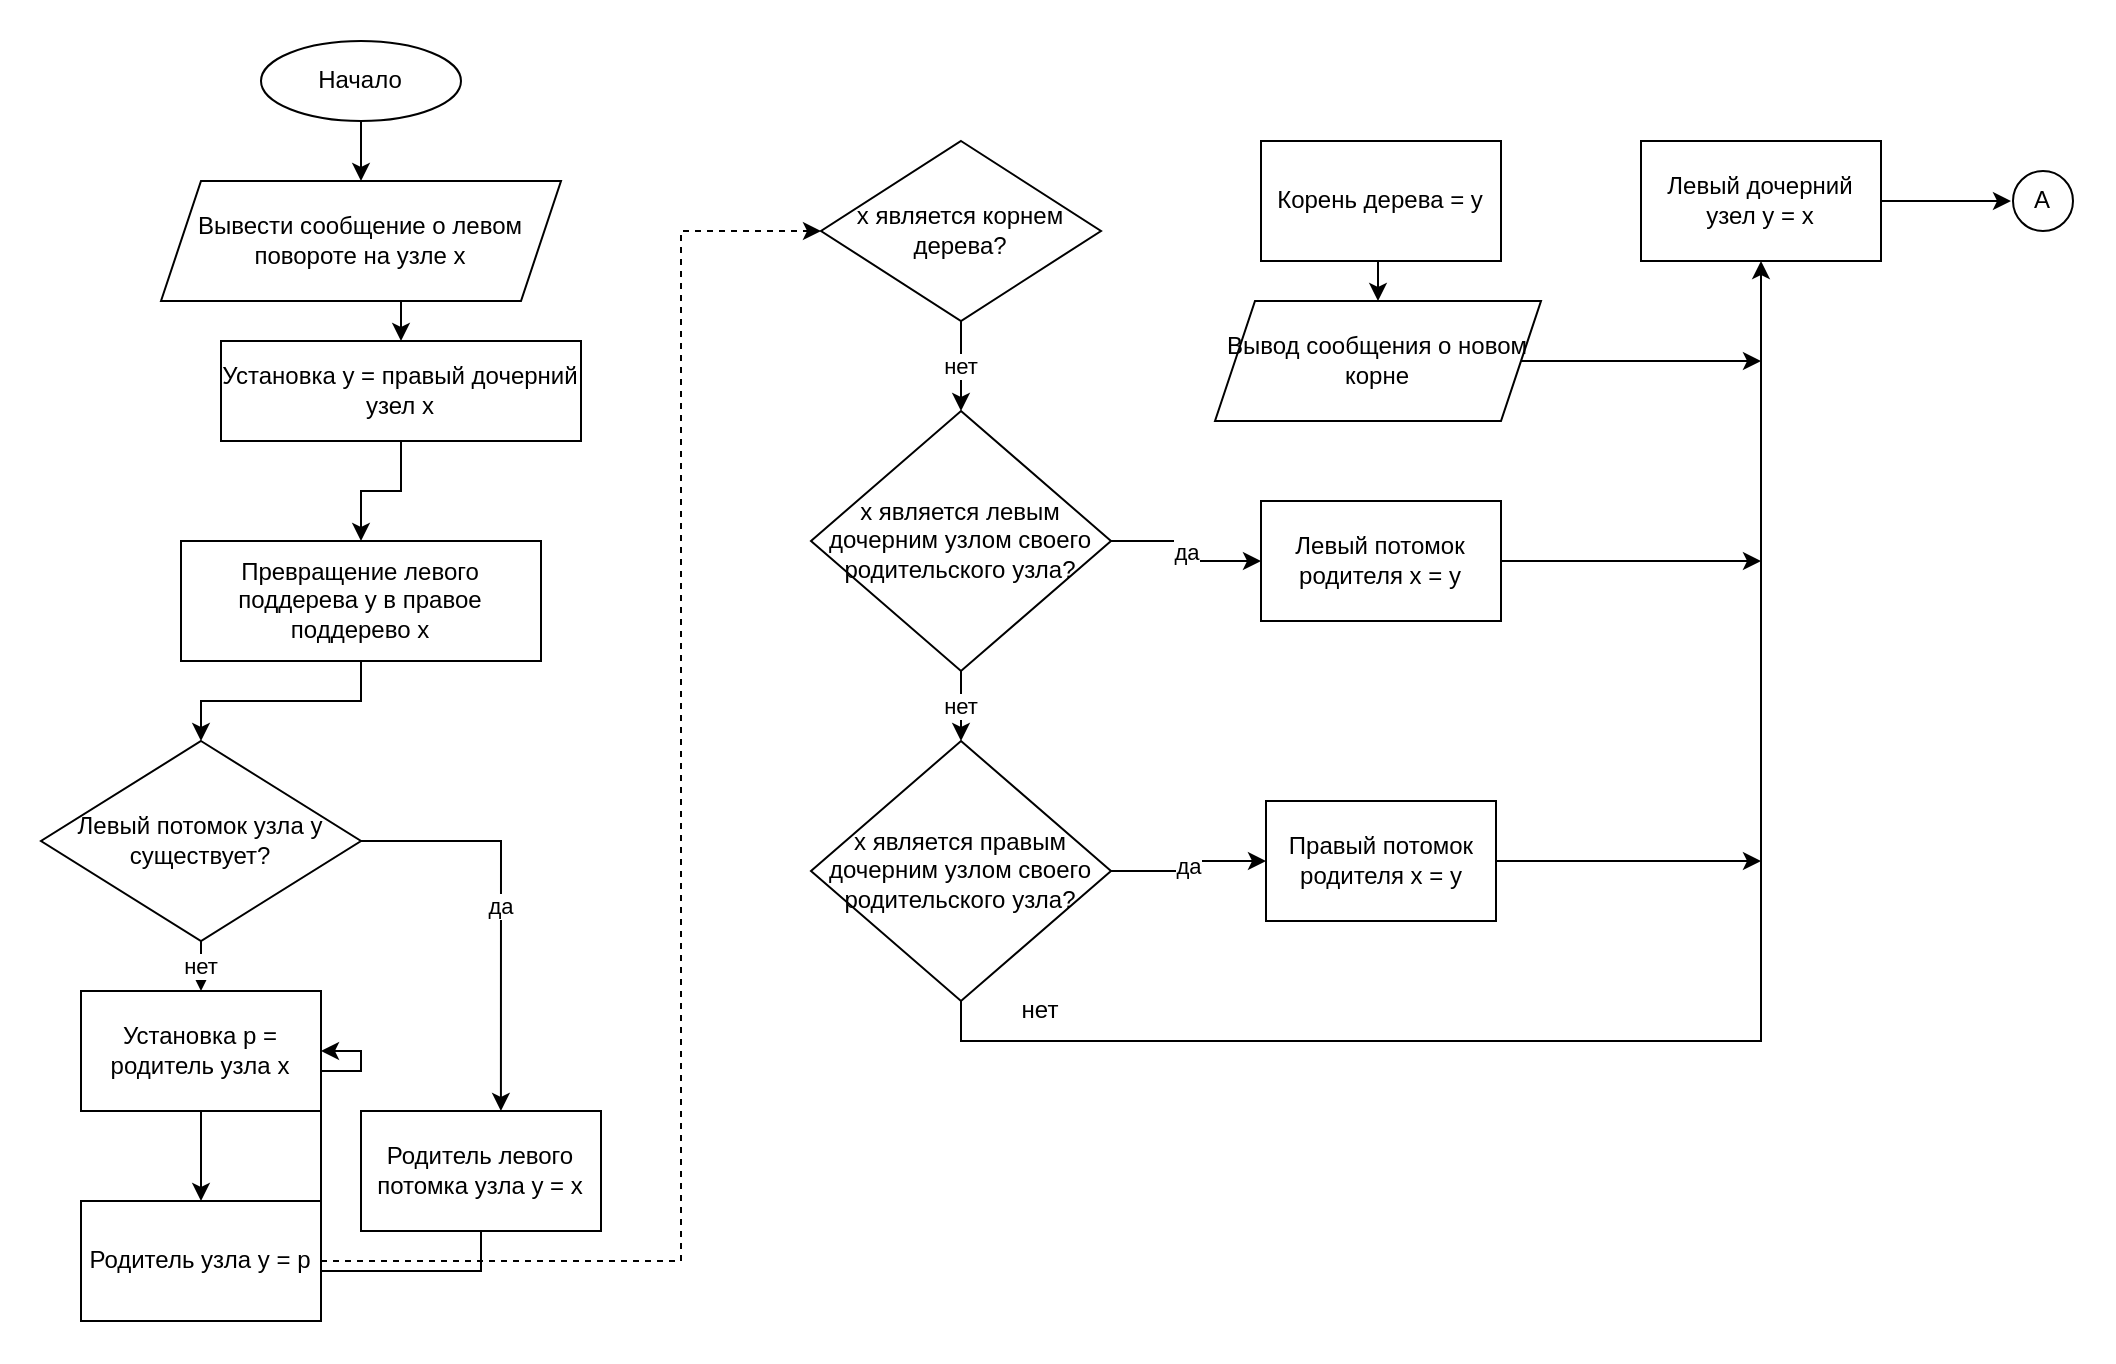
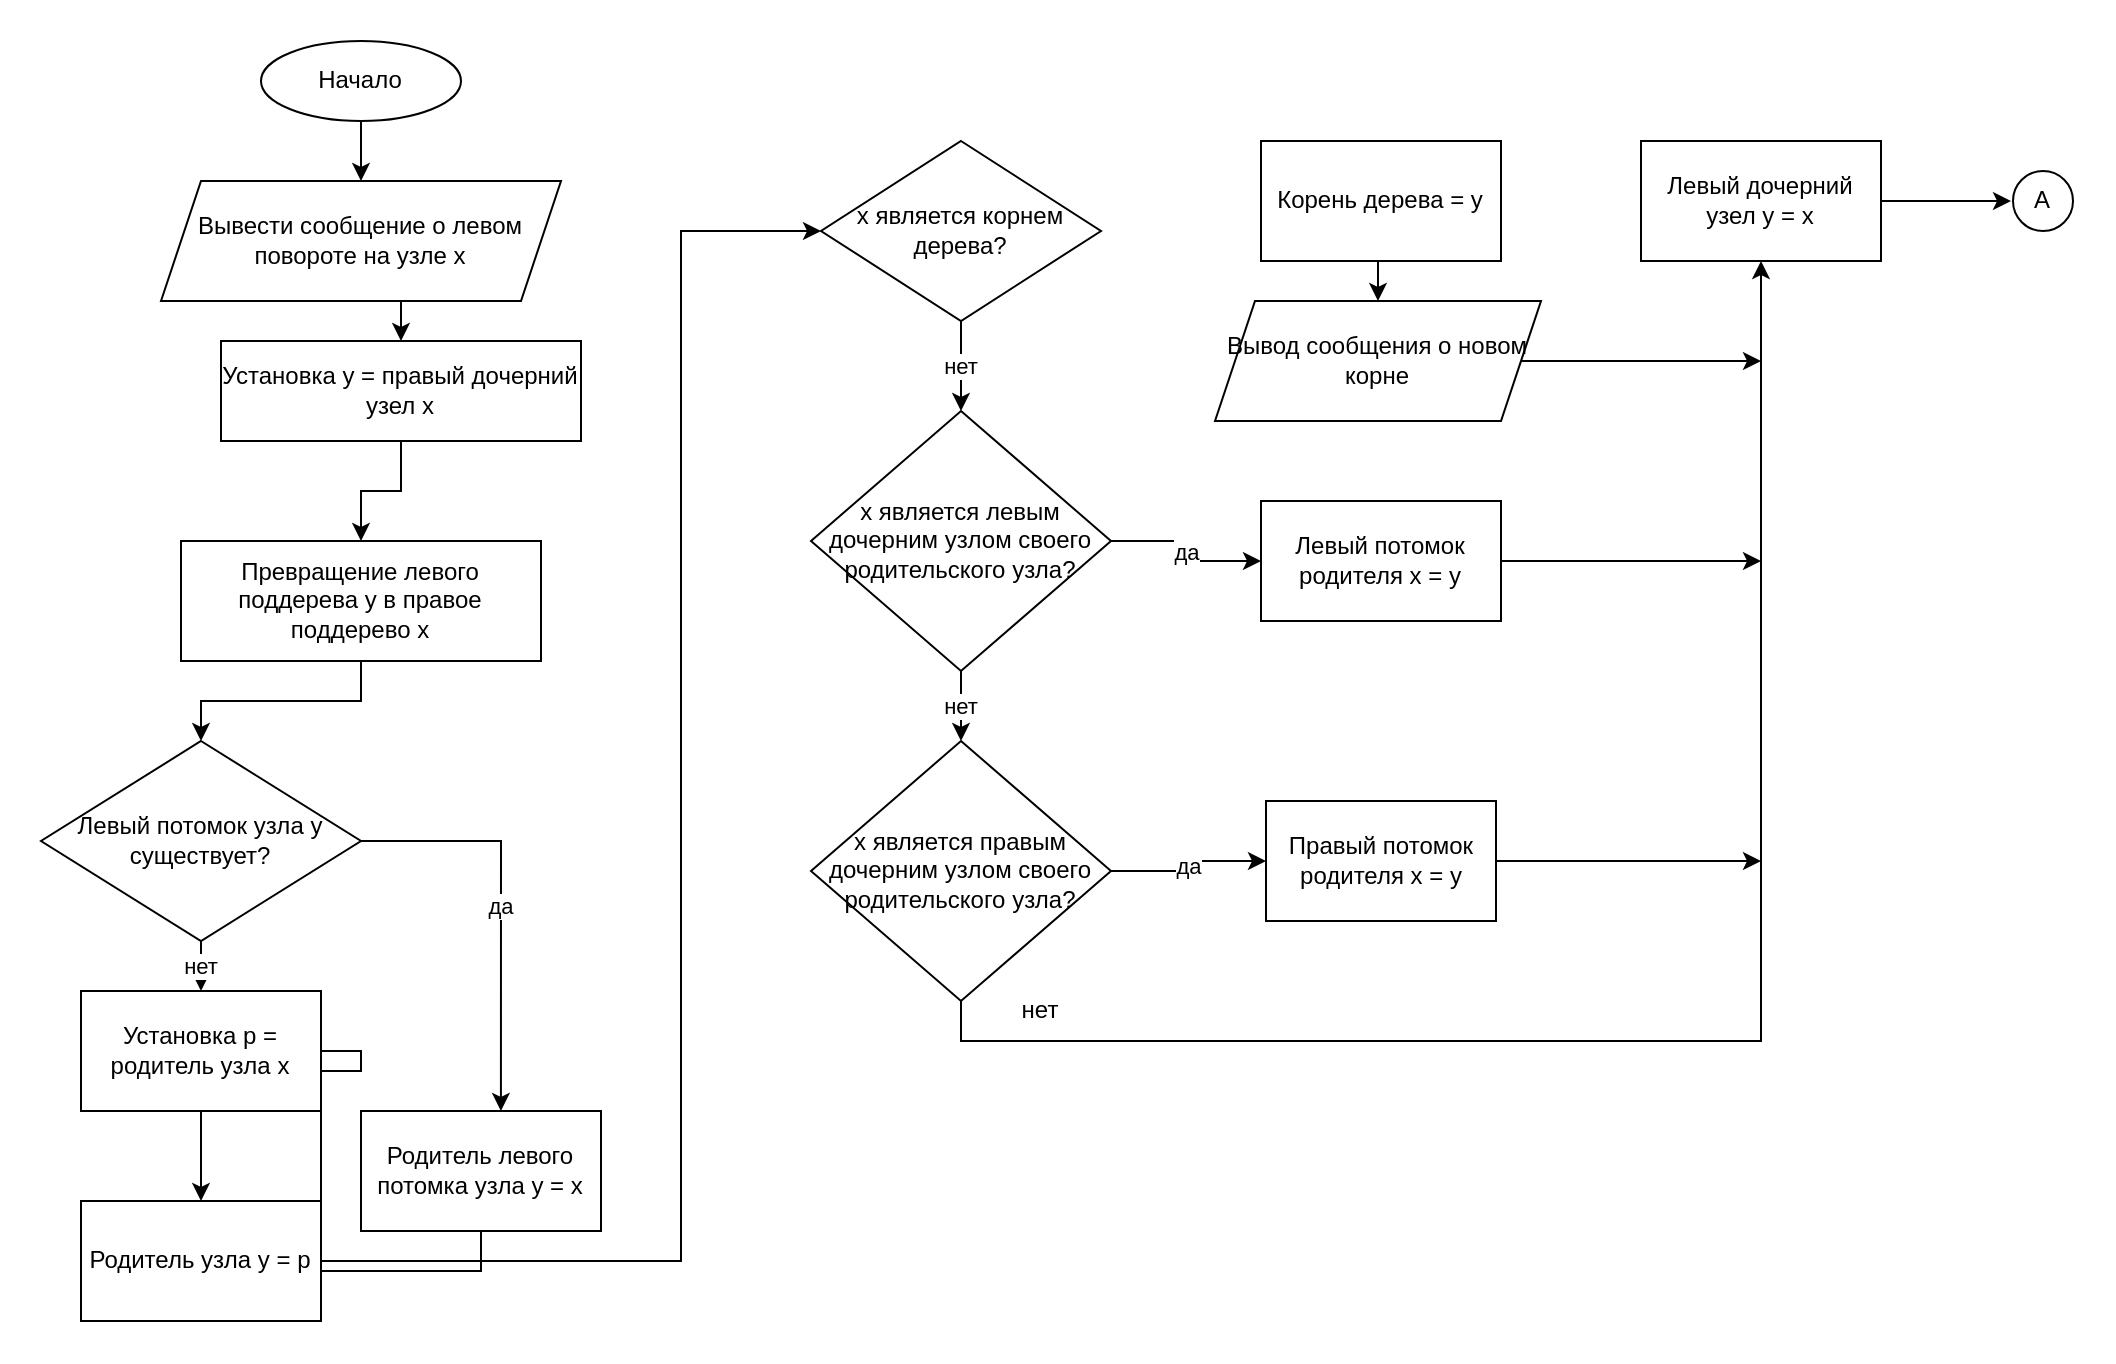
(681, 863) -> (681, 863)
(336, 1051) -> (330, 1051)
